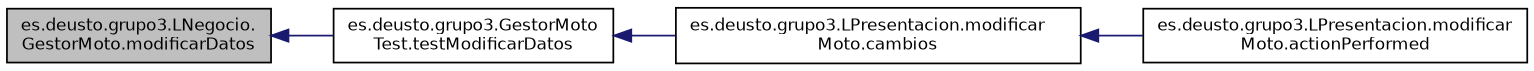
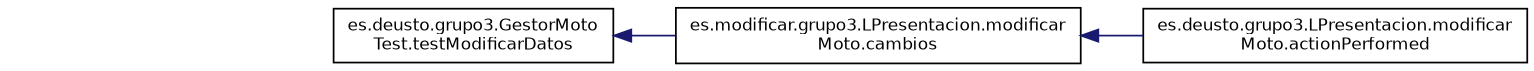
(139, 36) -> none
(878, 36) -> (878, 36)
